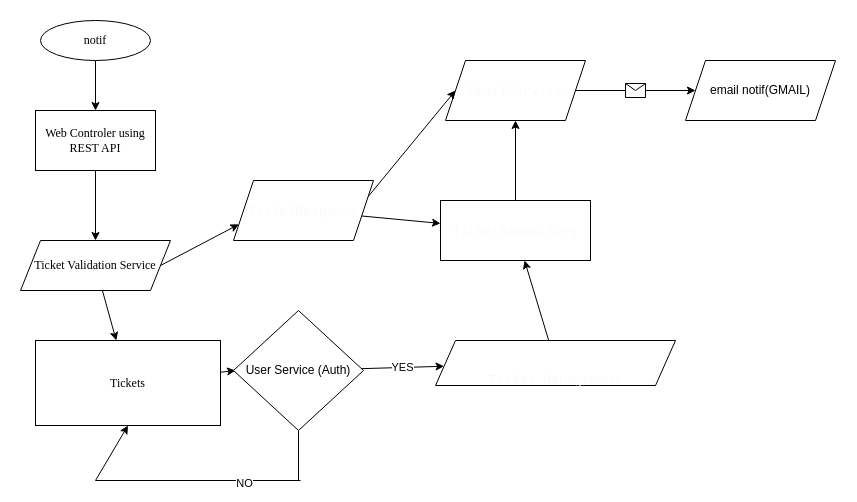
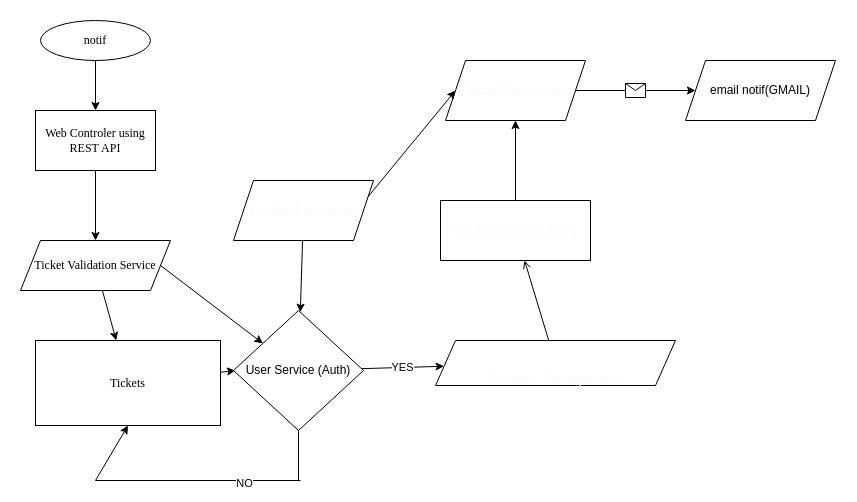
(398, 219) -> (302, 273)
(197, 246) -> (209, 303)
(527, 269) -> (526, 266)
